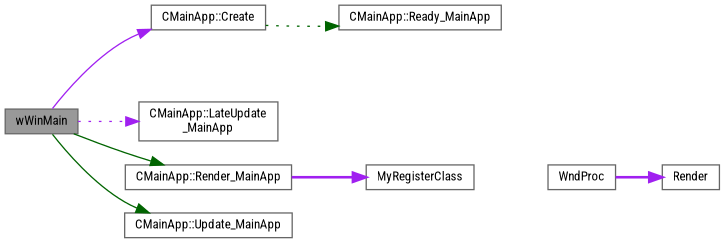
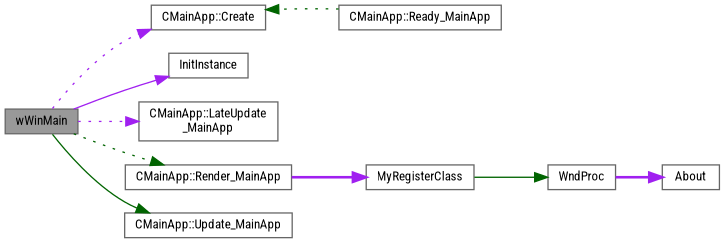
(296, 26) -> (309, 9)
(91, 66) -> (91, 66)
none -> (208, 66)
(112, 148) -> (112, 148)
none -> (504, 177)
(691, 177) -> (691, 177)
